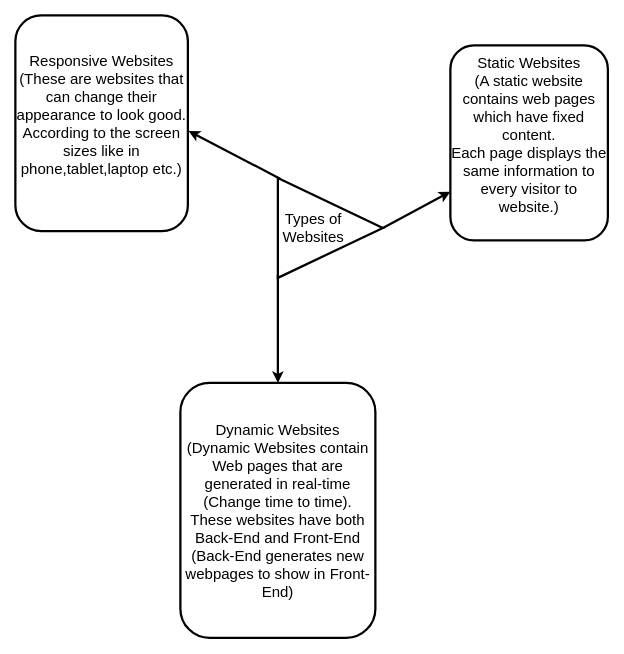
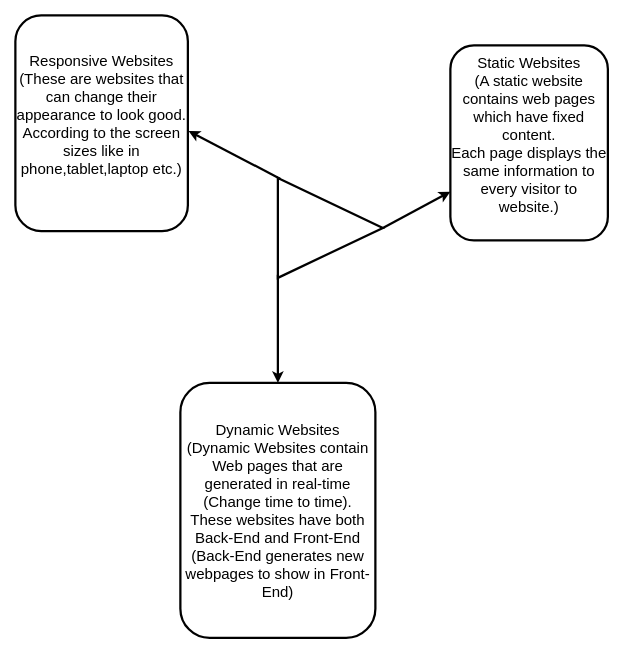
(314, 227) -> none
